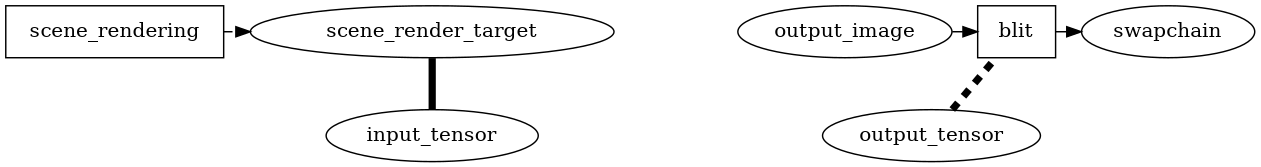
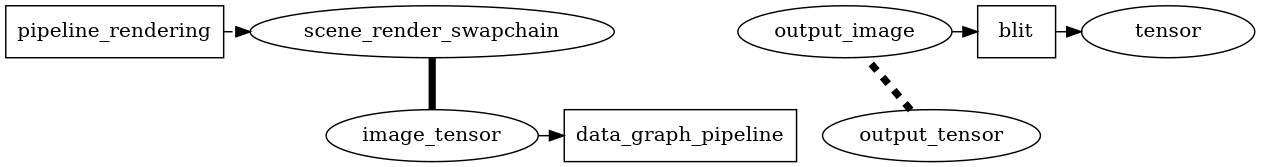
(115, 32) -> (115, 32)
(432, 32) -> (432, 32)
(1168, 32) -> (1168, 32)
(974, 84) -> (888, 84)
(432, 136) -> (432, 136)
none -> (680, 136)
